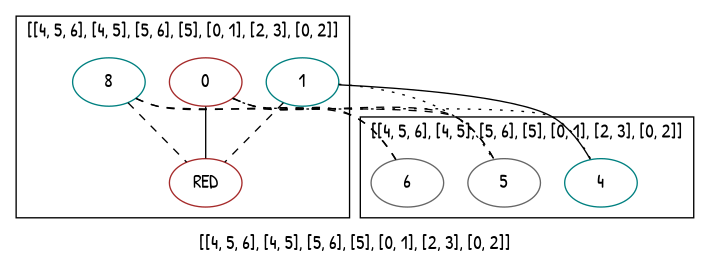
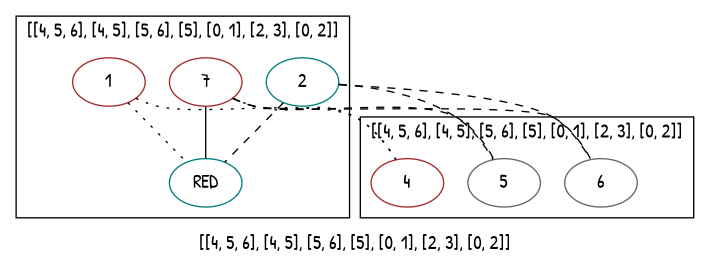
(109, 82) -> (302, 82)
(206, 82) -> (206, 82)
(302, 82) -> (109, 82)
(476, 97) -> (233, 109)
(418, 99) -> none
(254, 132) -> (157, 132)
(206, 183) -> (206, 183)
(601, 183) -> (407, 183)
